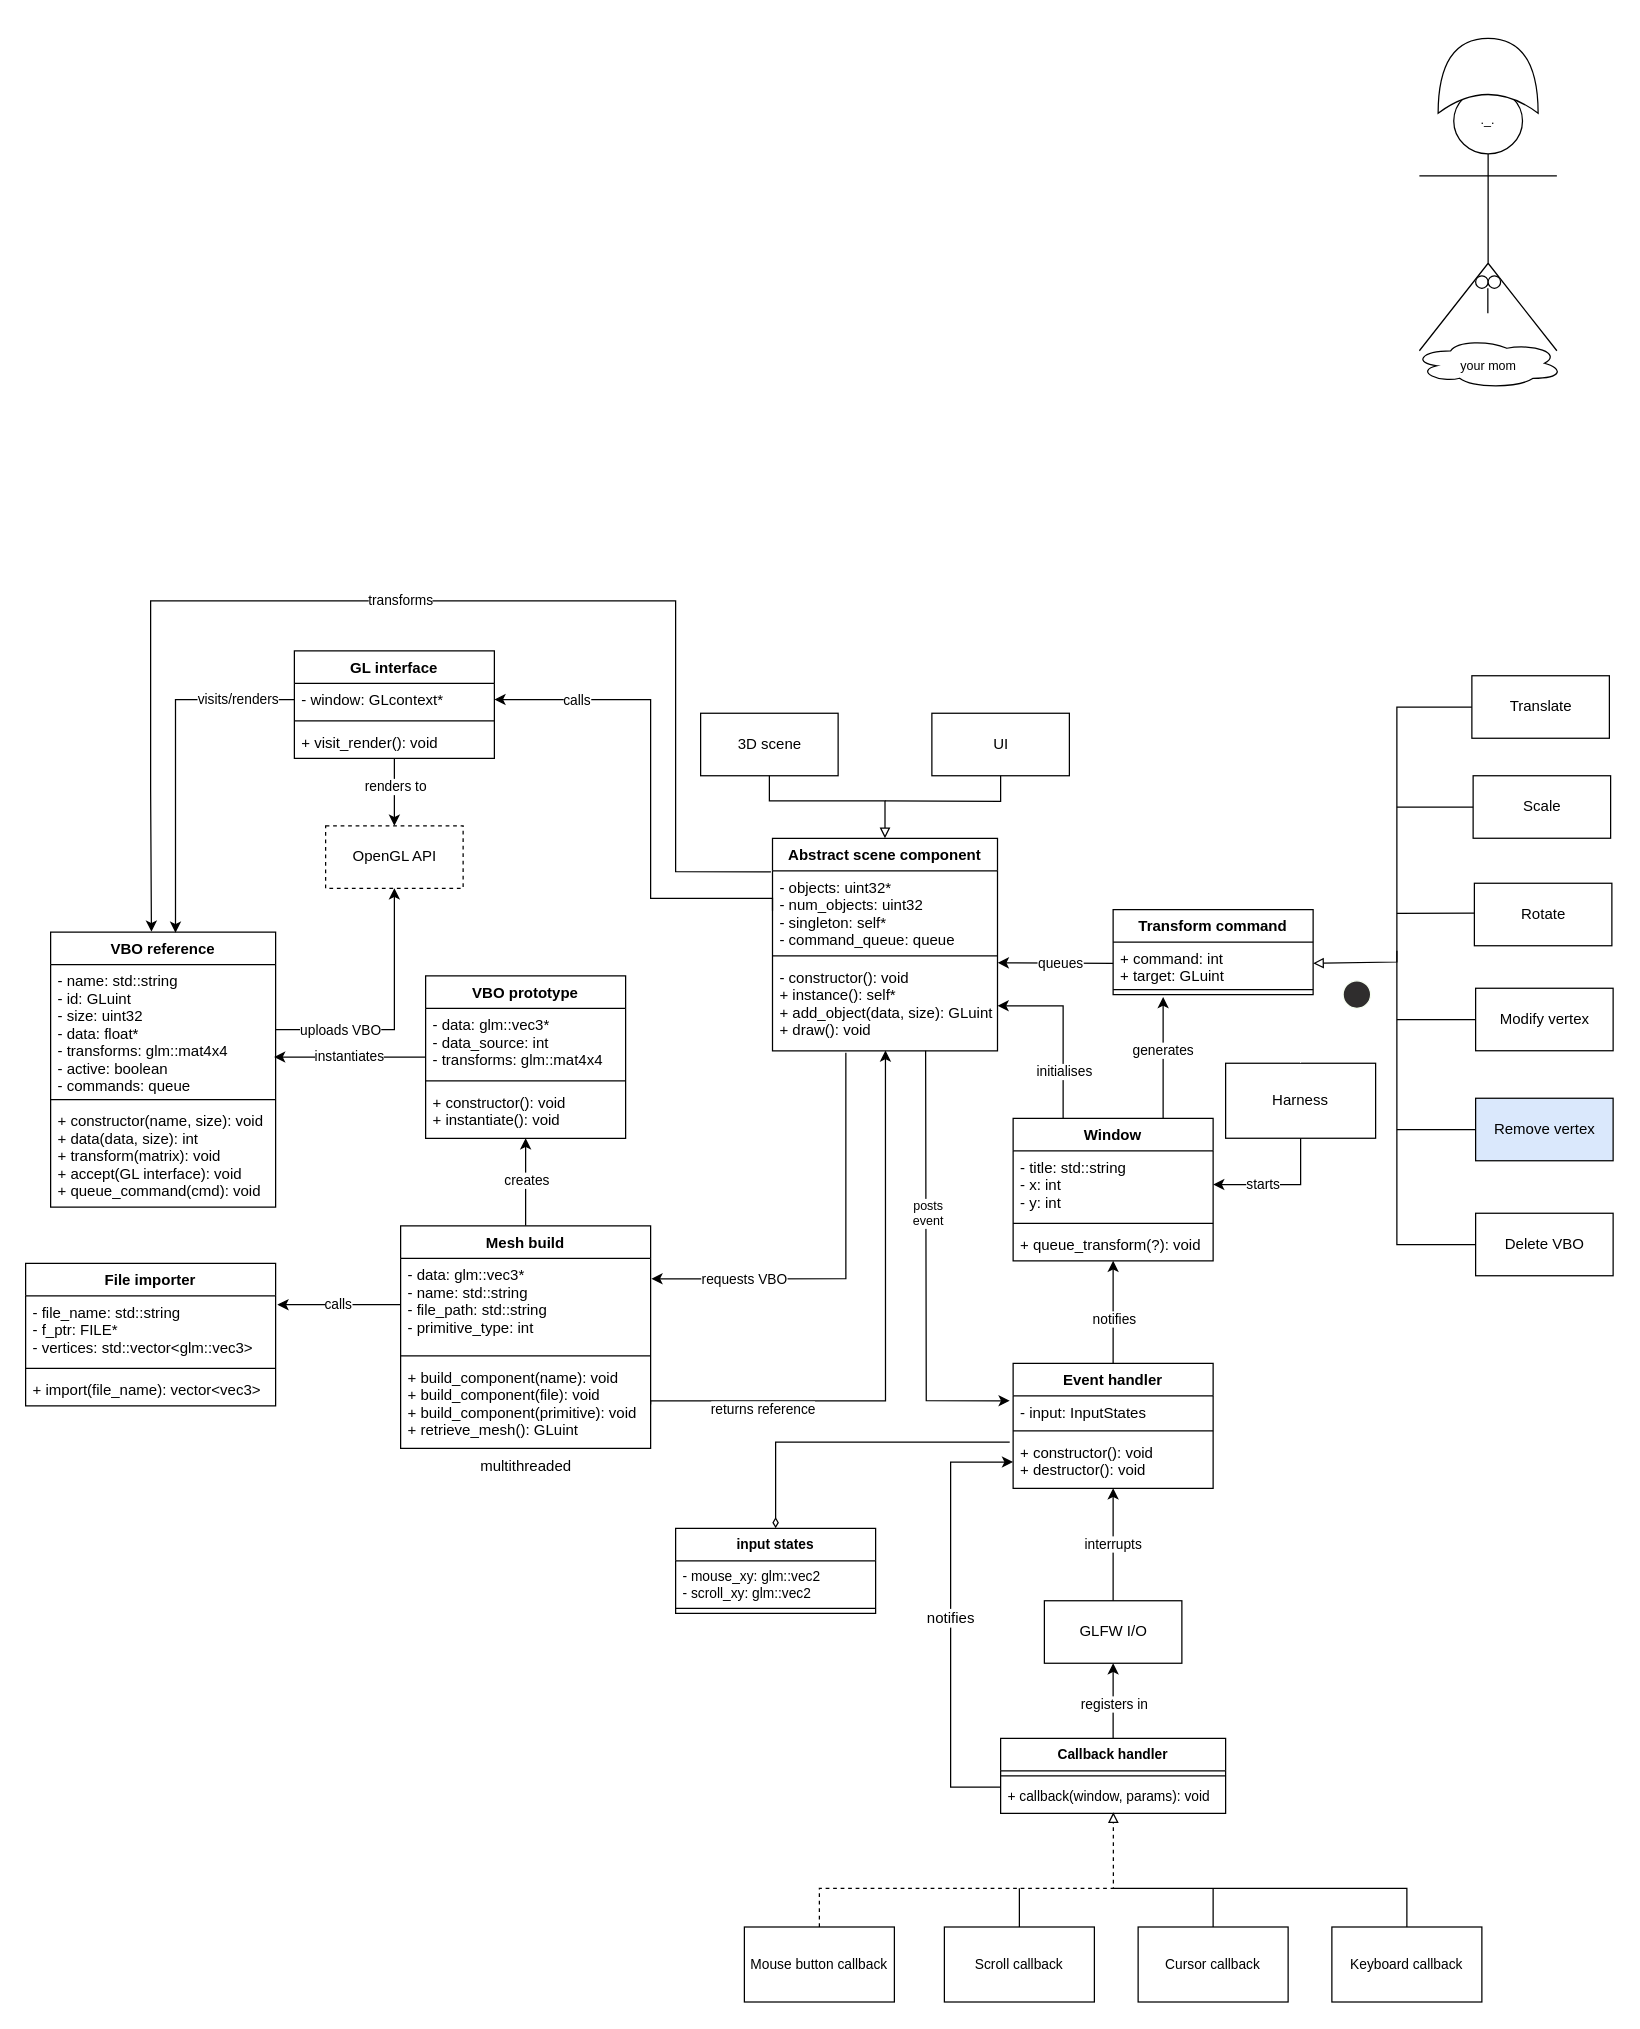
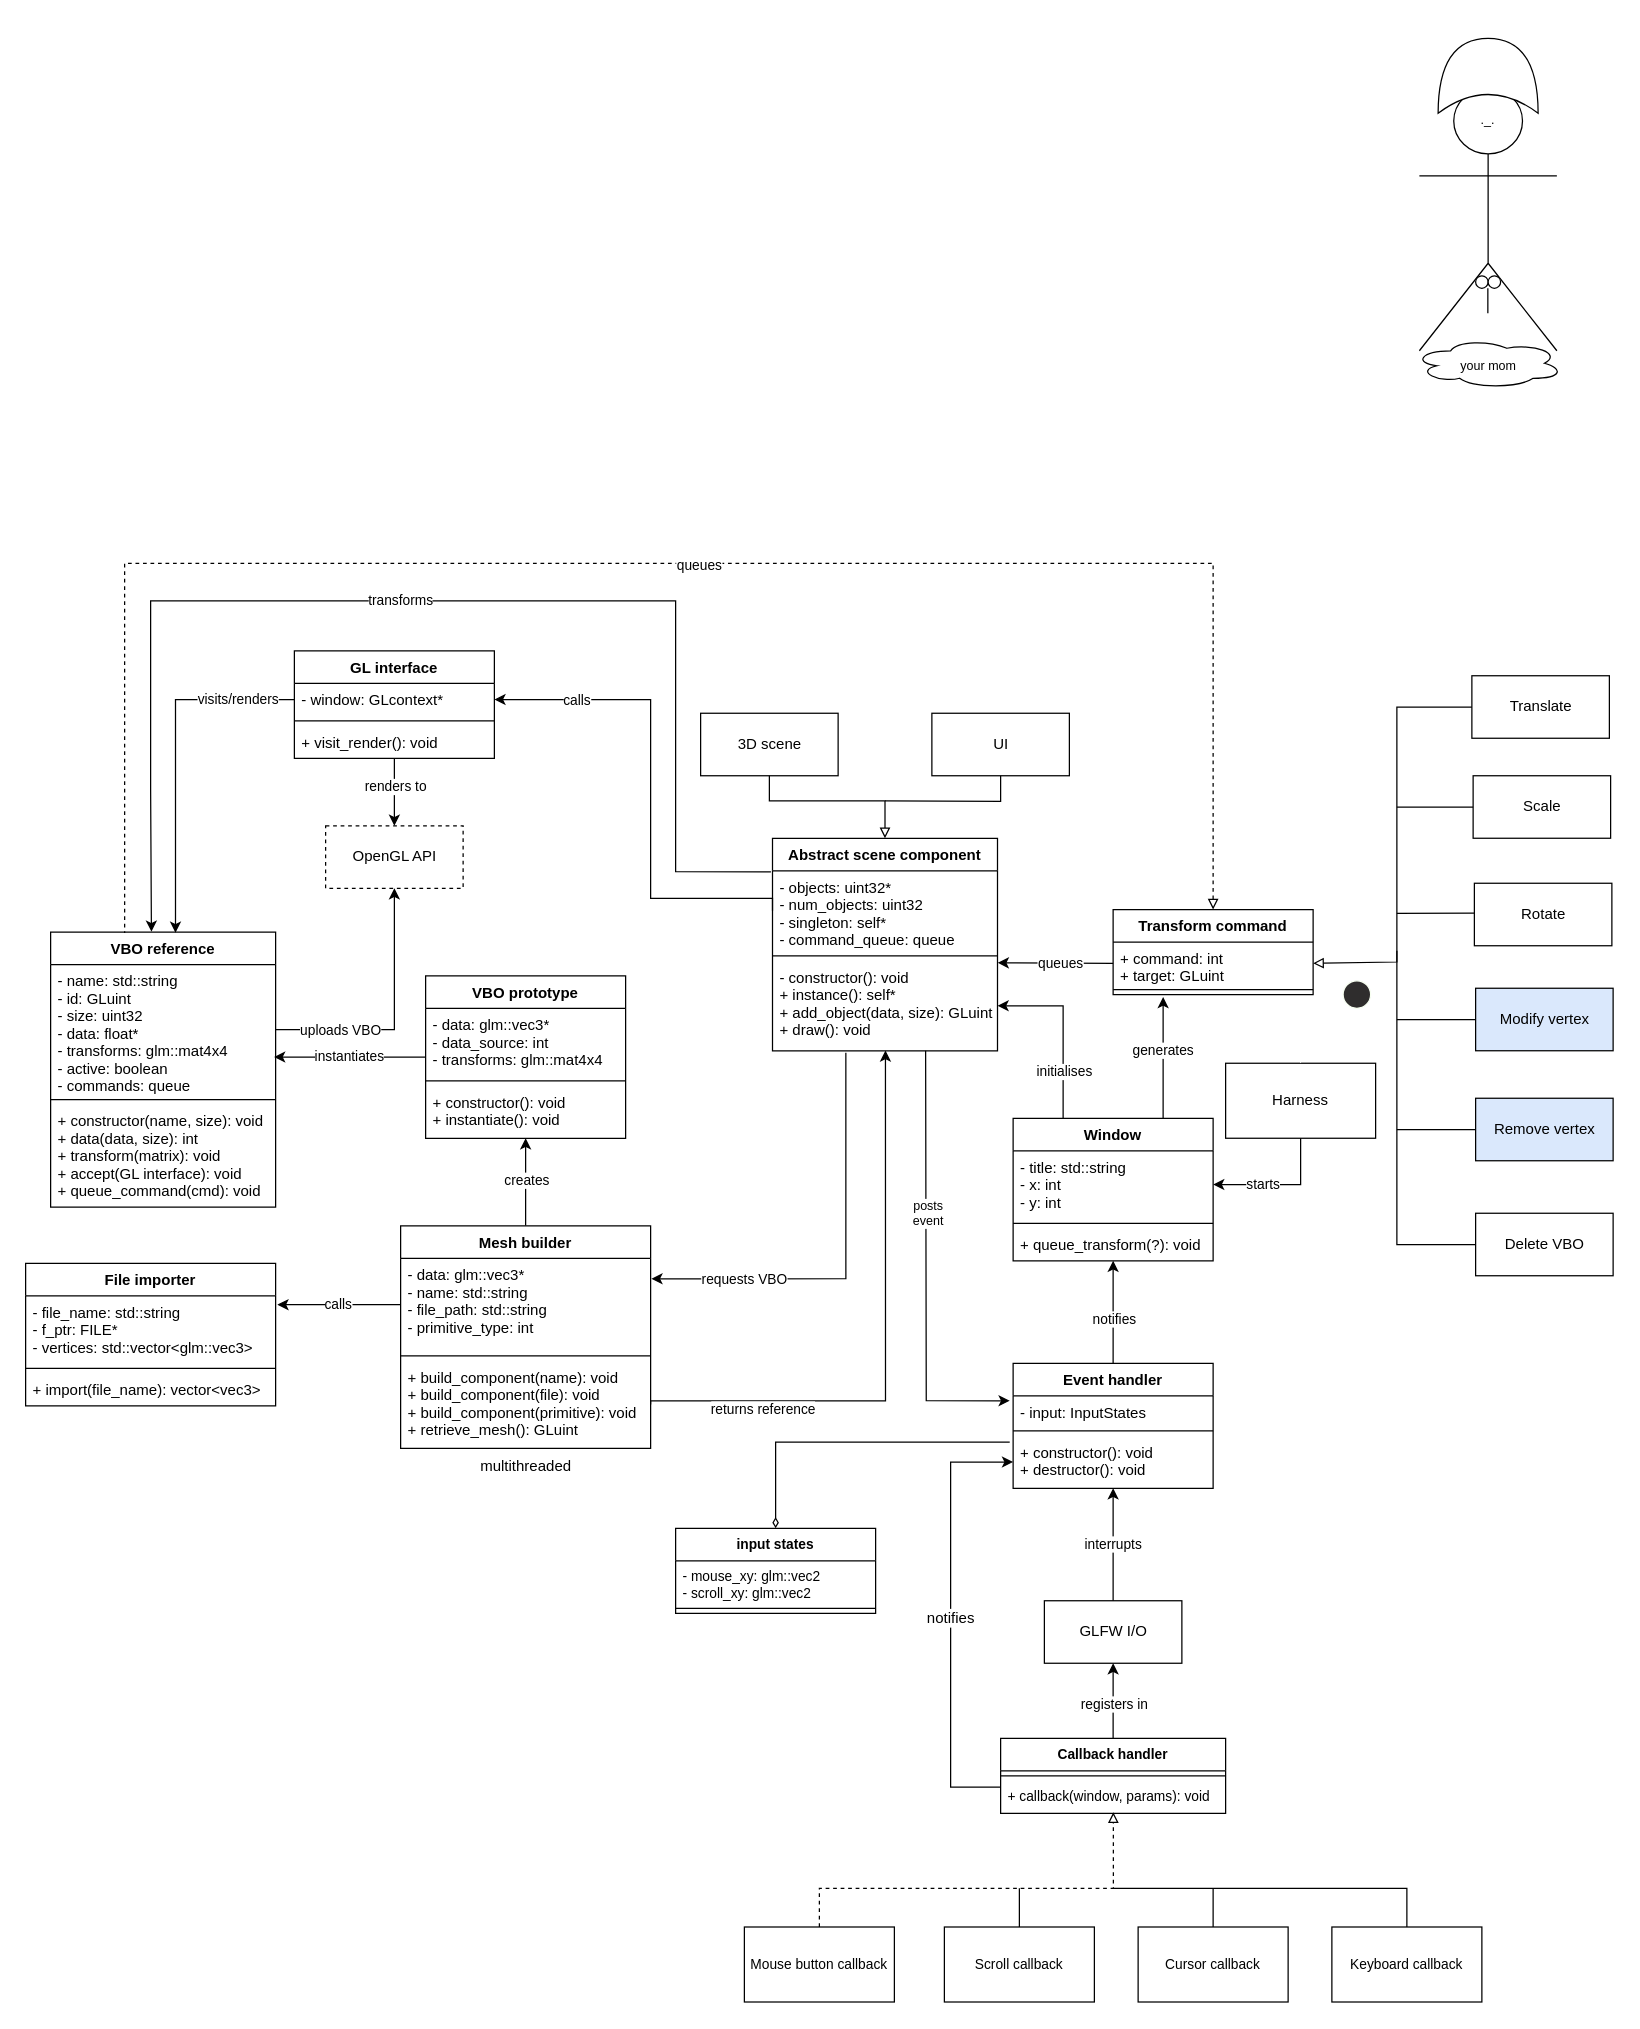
none -> (655, 563)
(1544, 1019) -> (1544, 1019)
(525, 1243) -> (525, 1243)
